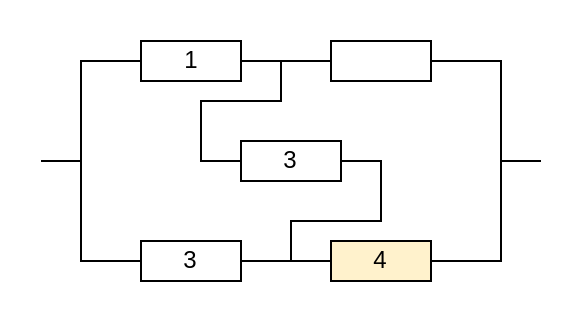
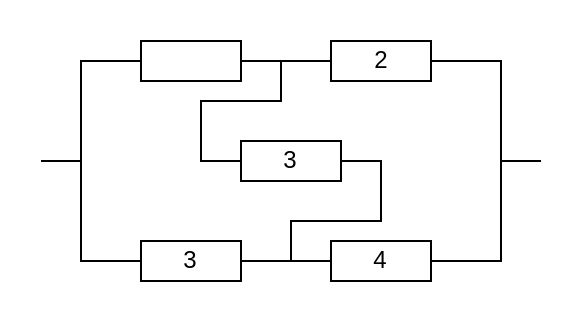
(191, 61) -> none
none -> (381, 61)
(381, 261) -> (381, 261)
